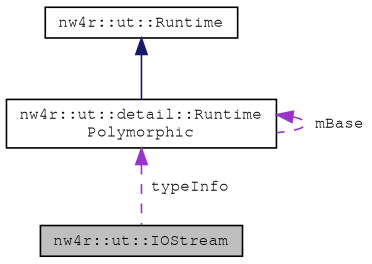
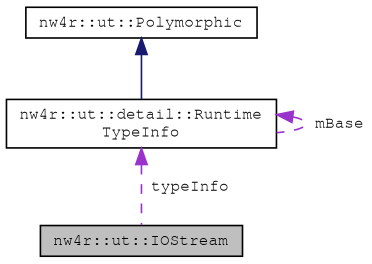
(141, 23) -> (141, 23)
(141, 124) -> (141, 124)
